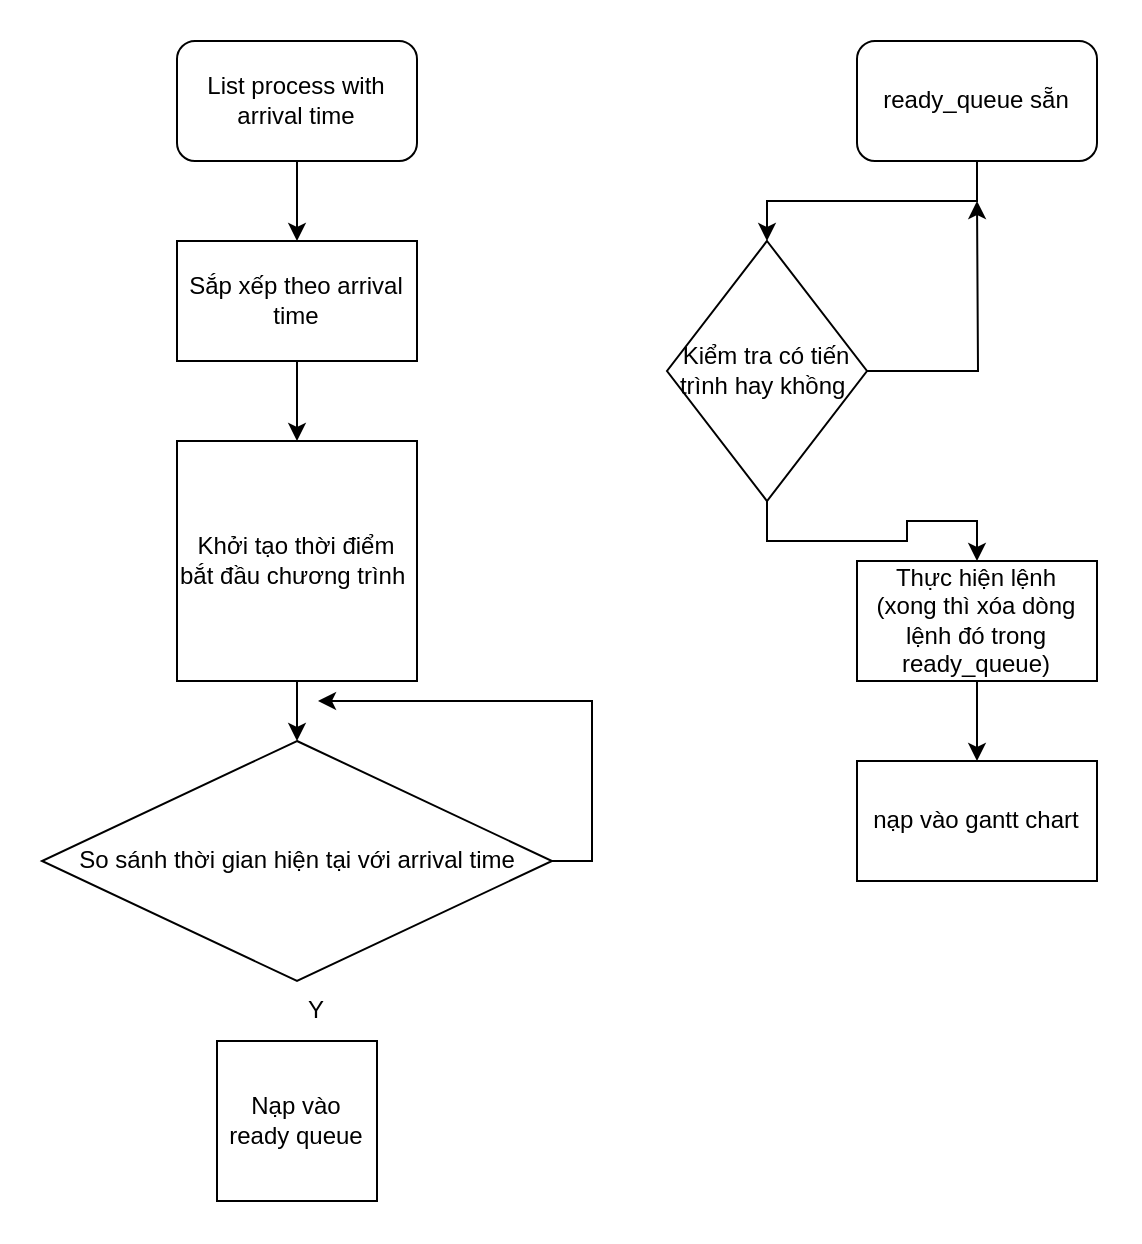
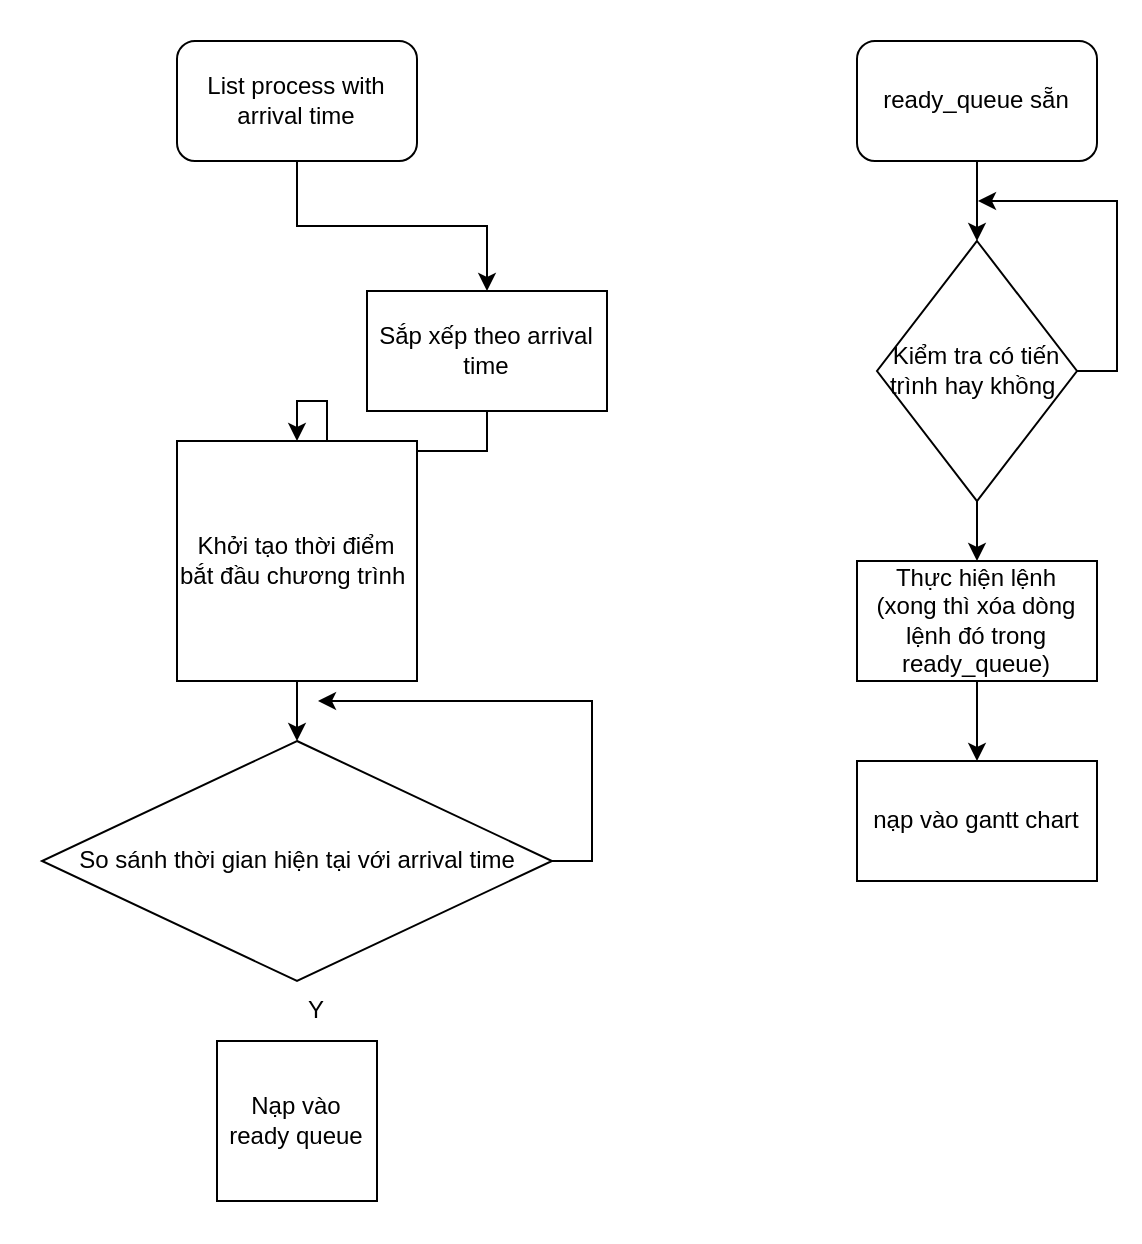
(297, 301) -> (487, 351)
(767, 371) -> (977, 371)
